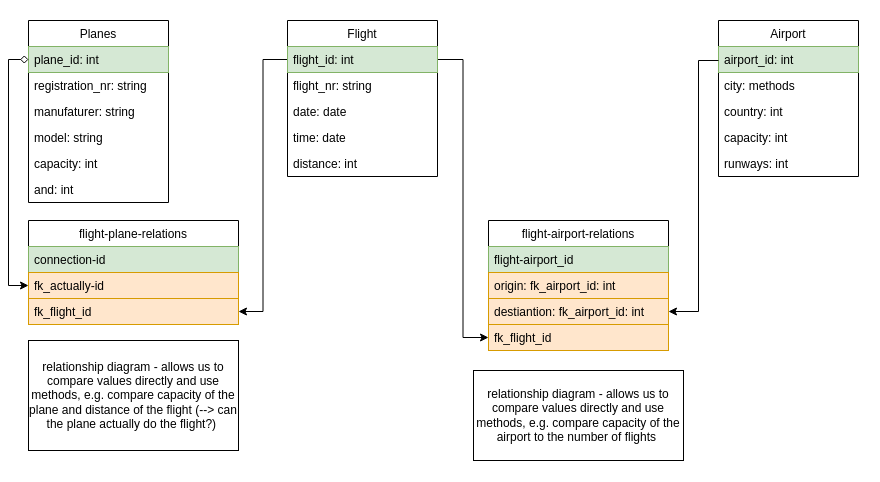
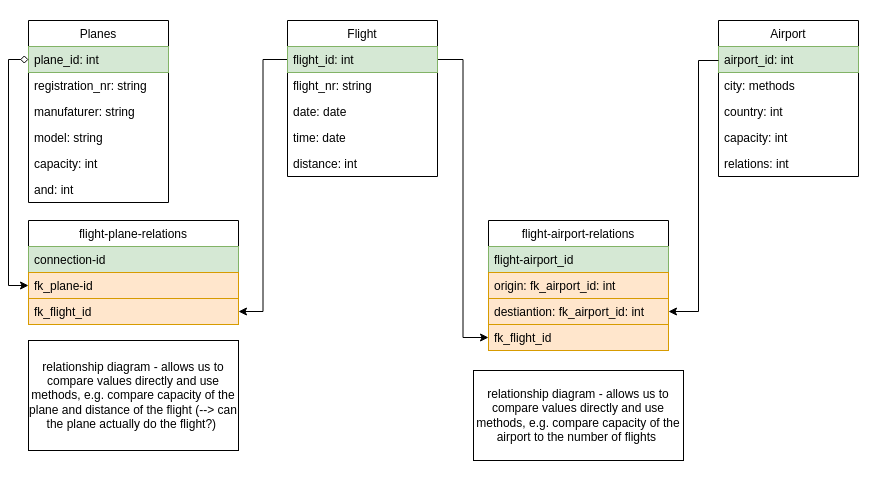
(760, 164) -> (763, 164)
(76, 286) -> (68, 286)
